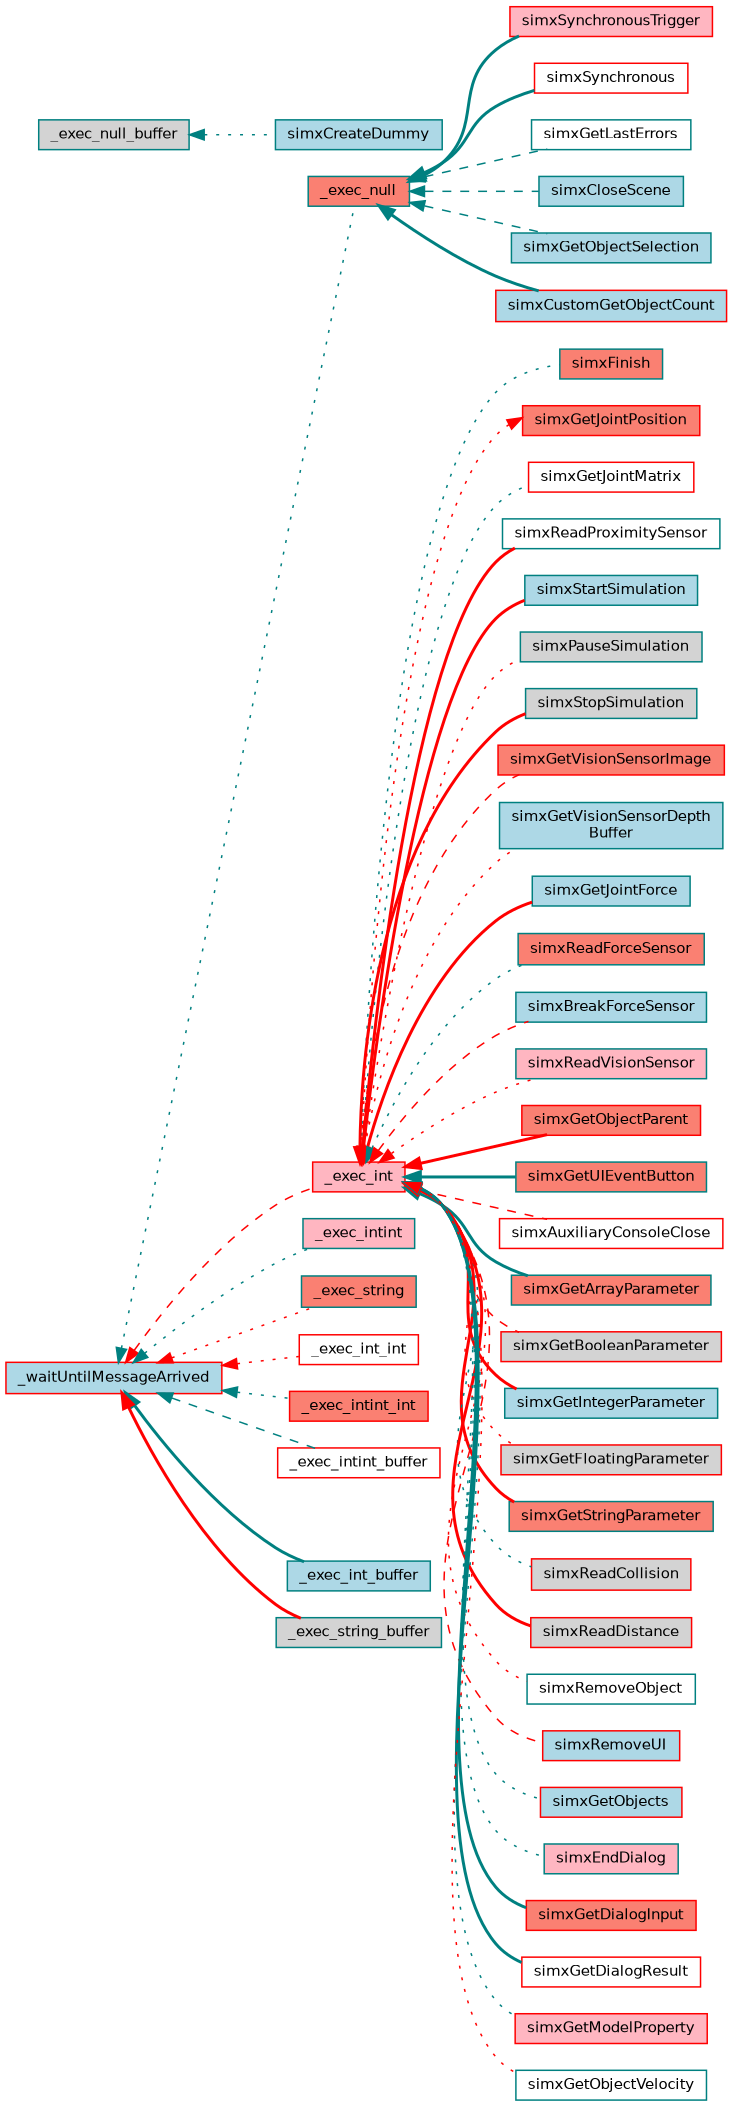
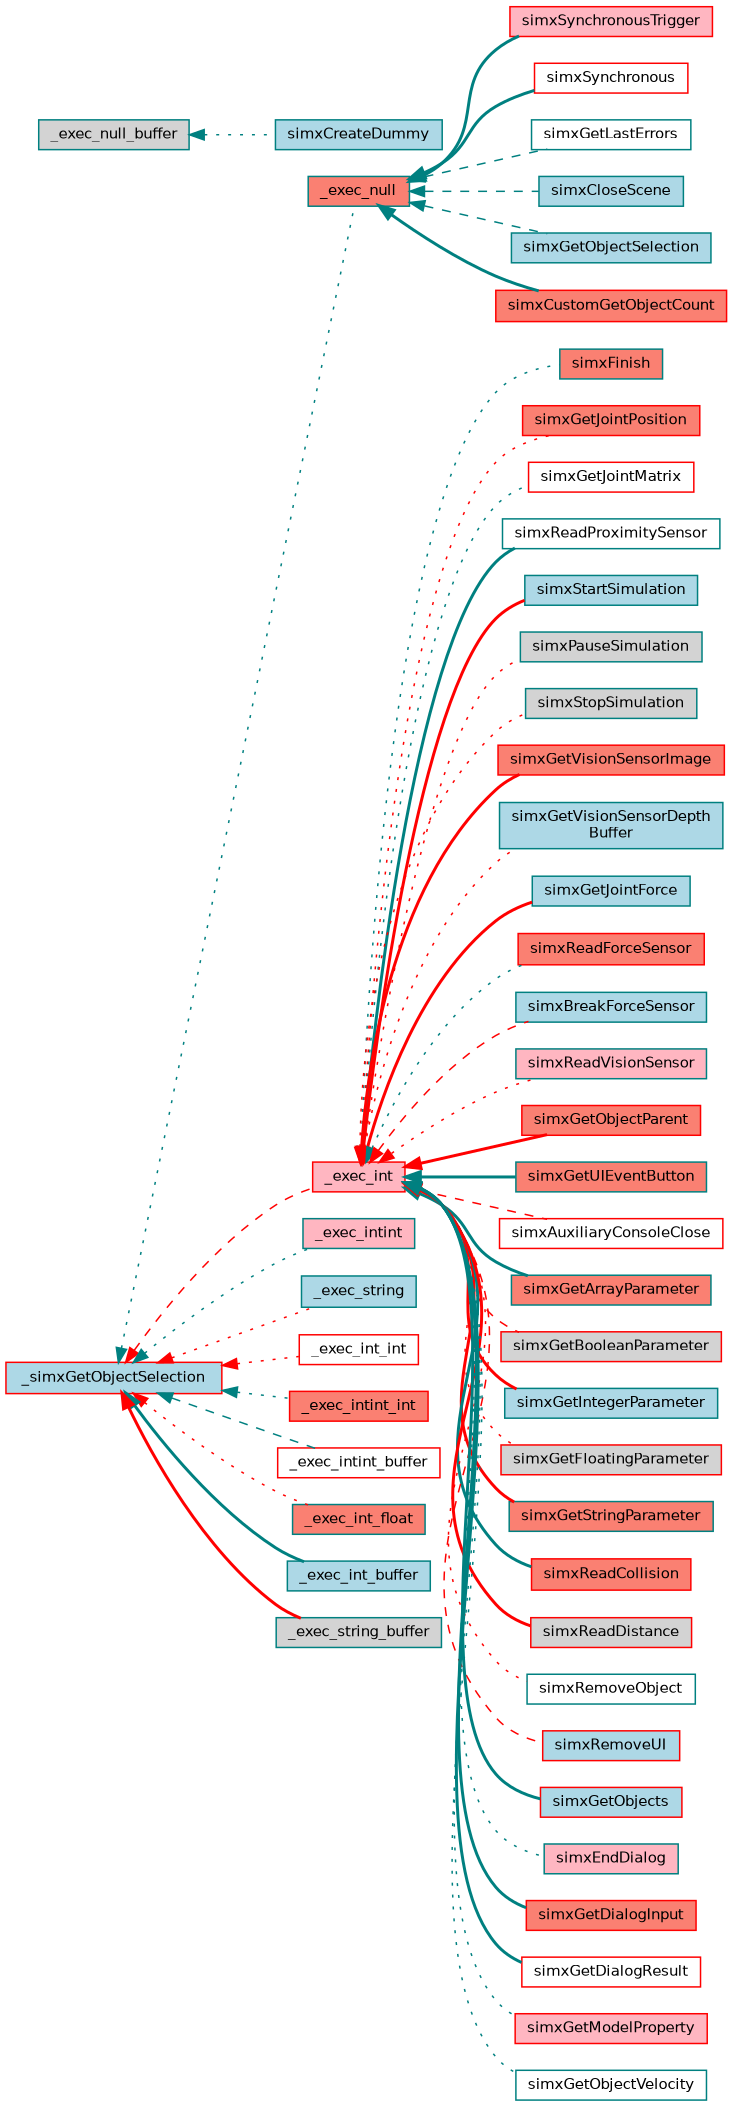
(611, 306) -> (611, 306)
(417, 650) -> (413, 689)
(407, 820) -> (407, 820)
(418, 904) -> (418, 904)
(395, 909) -> (395, 909)
(611, 949) -> (611, 949)
(359, 1292) -> (359, 1292)
(114, 1378) -> (114, 1378)
(466, 1382) -> (466, 1382)
(467, 1501) -> (467, 1501)
none -> (359, 1519)
(611, 1574) -> (611, 1574)
(467, 1630) -> (467, 1630)
